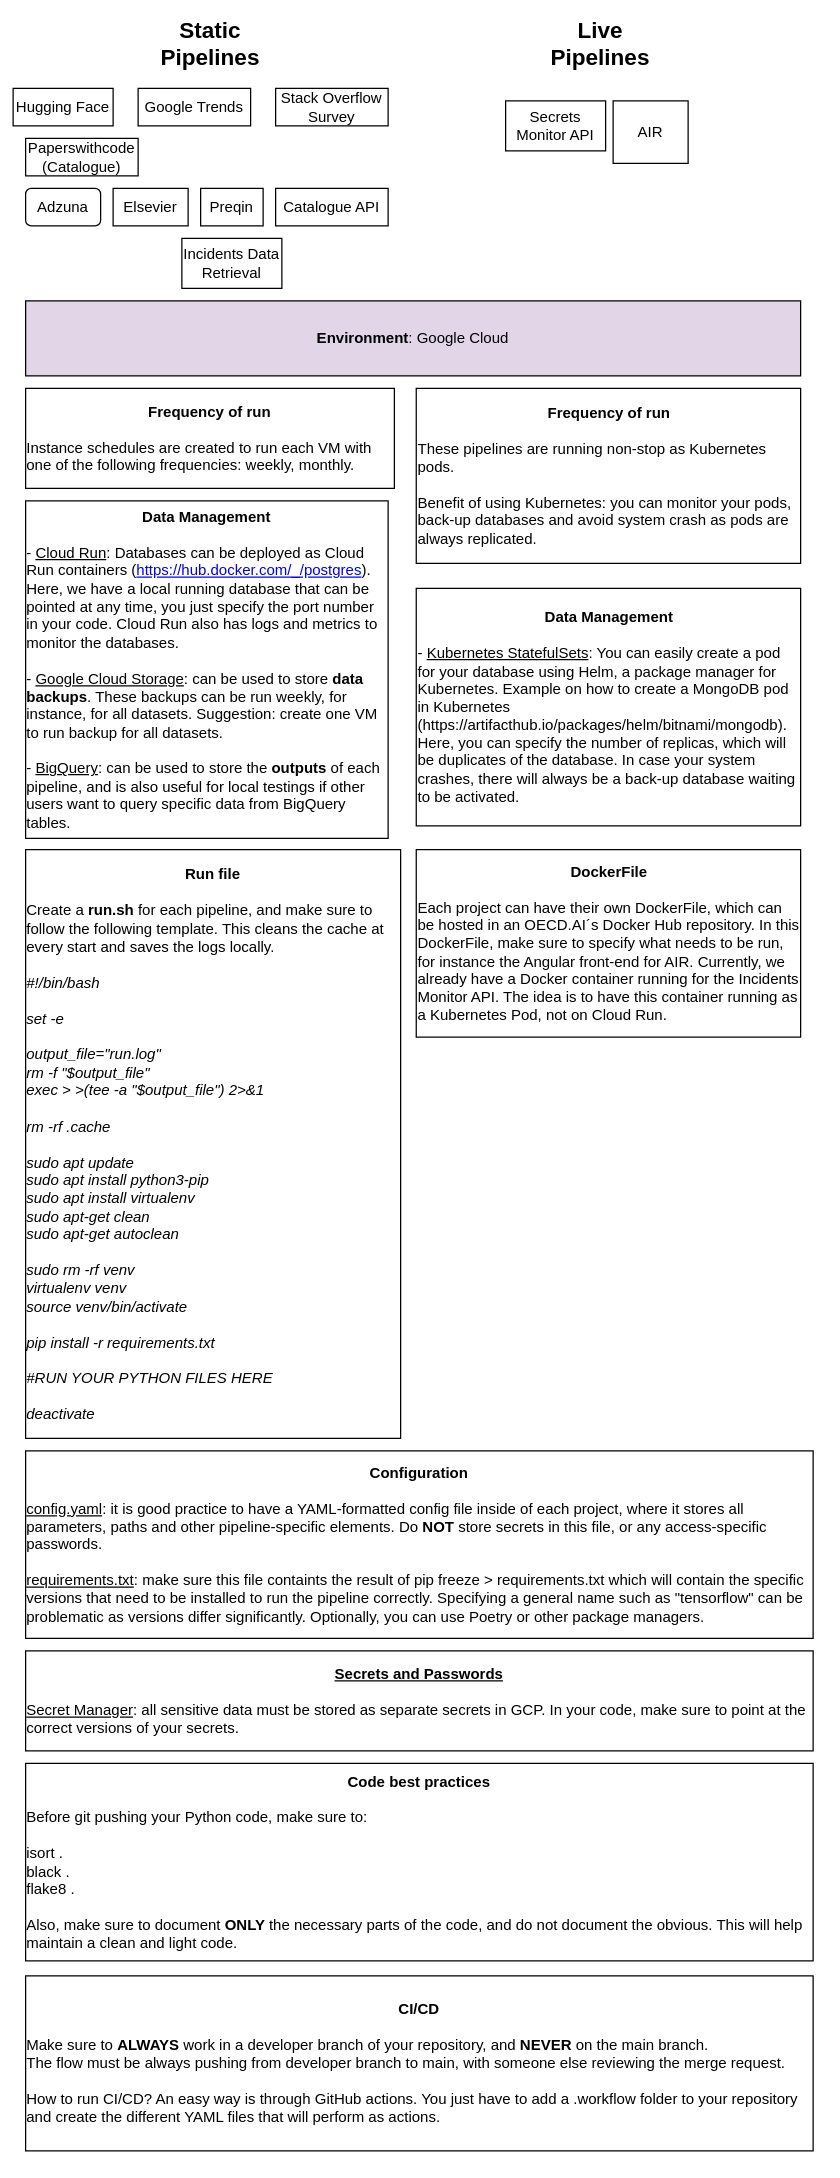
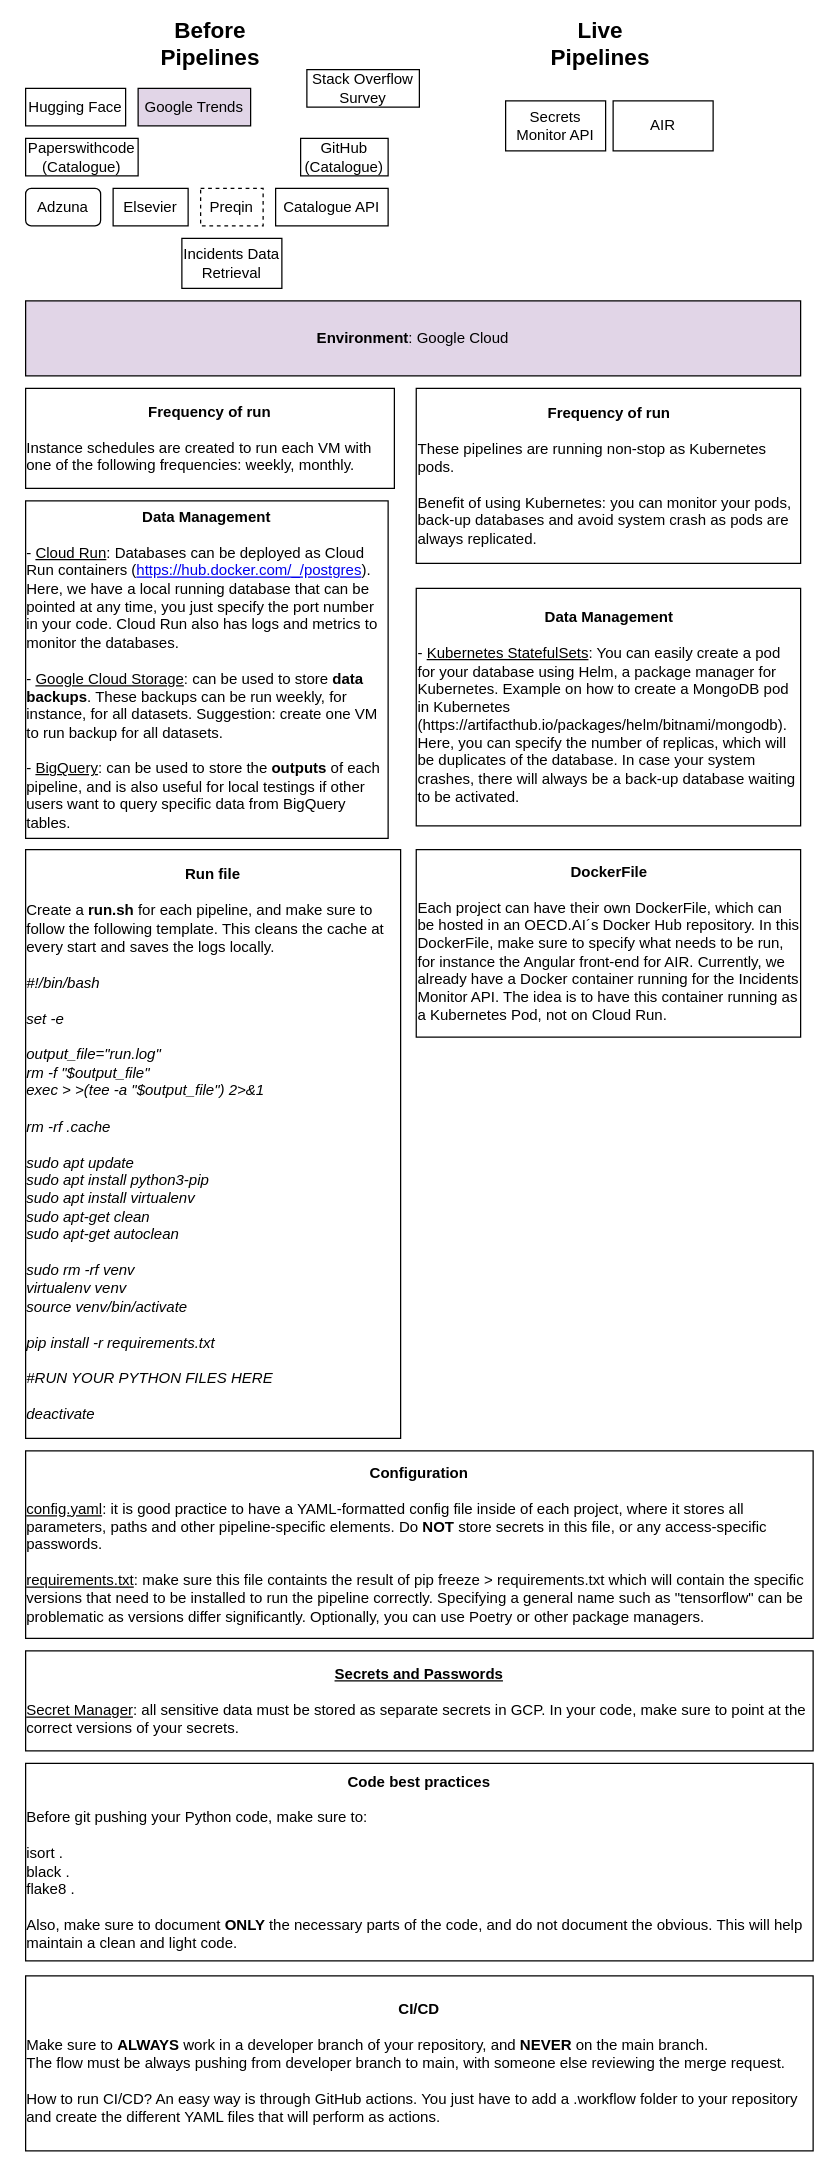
(211, 44) -> (211, 44)
(63, 107) -> (76, 107)
(194, 107) -> (194, 107)
(332, 107) -> (363, 88)
(651, 132) -> (663, 126)
none -> (344, 157)
(232, 207) -> (232, 207)
